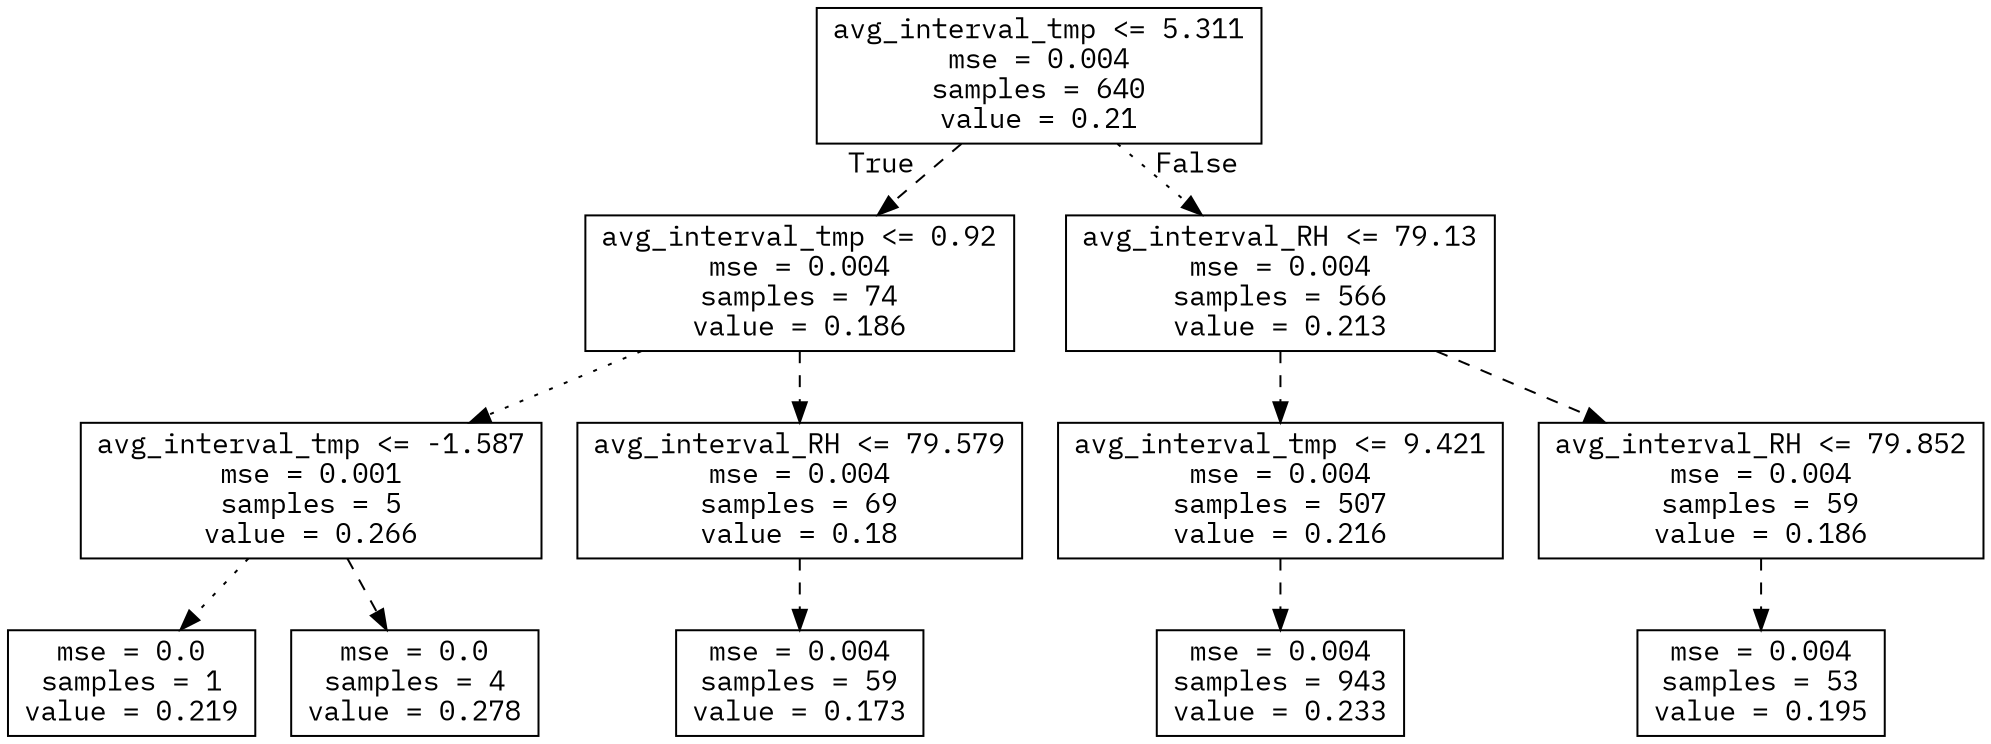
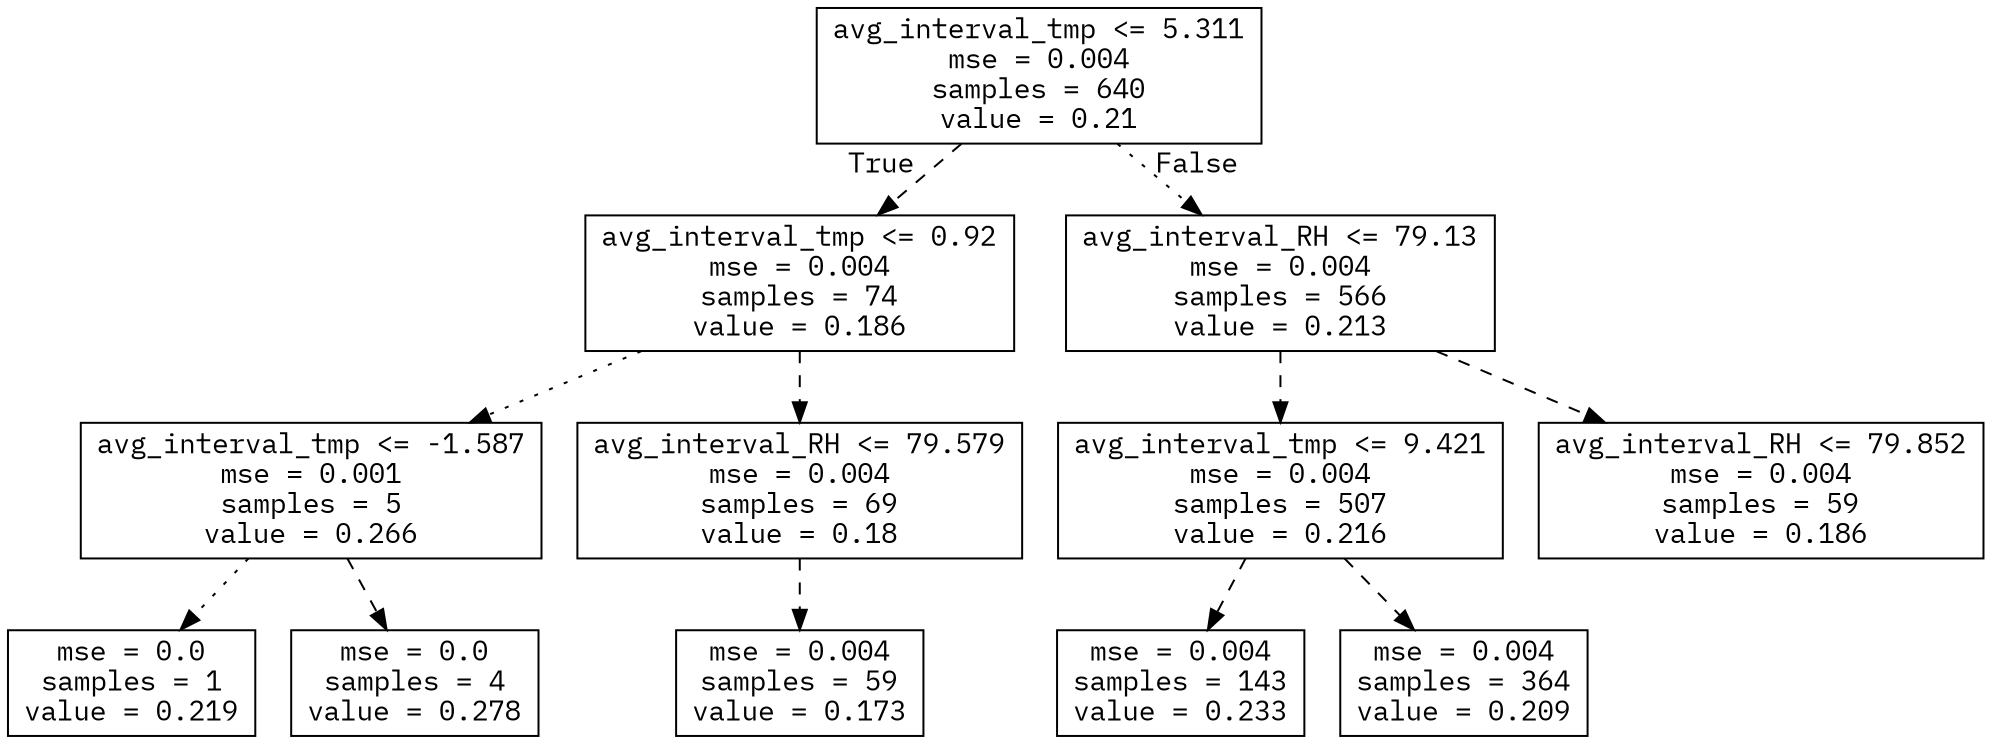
(1280, 683) -> (1181, 683)
none -> (1464, 683)
(1761, 683) -> none
